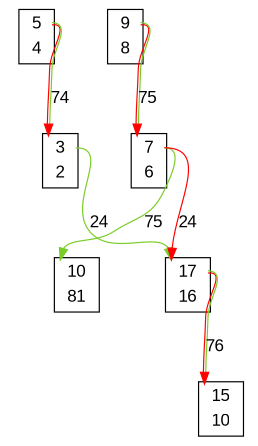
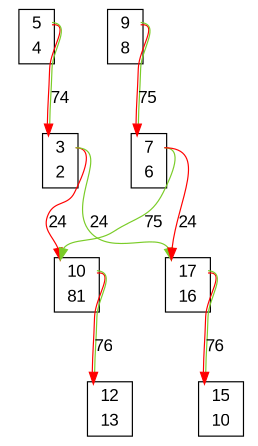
none -> (69, 200)
none -> (110, 409)
